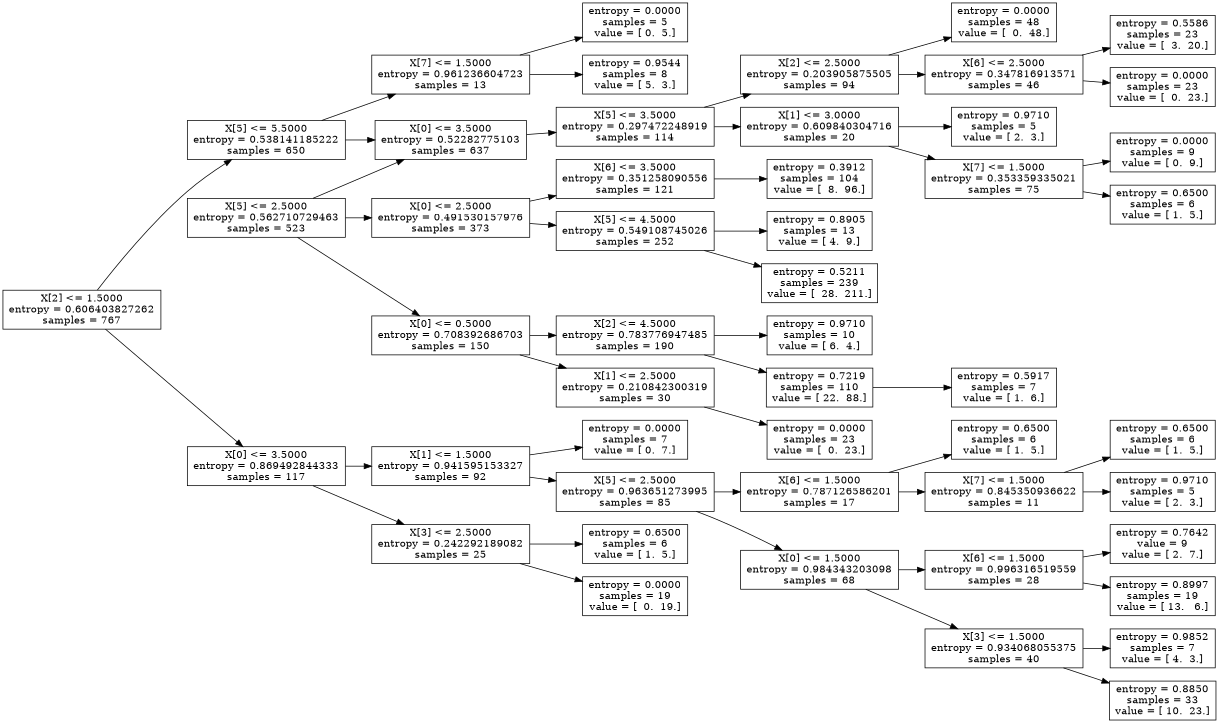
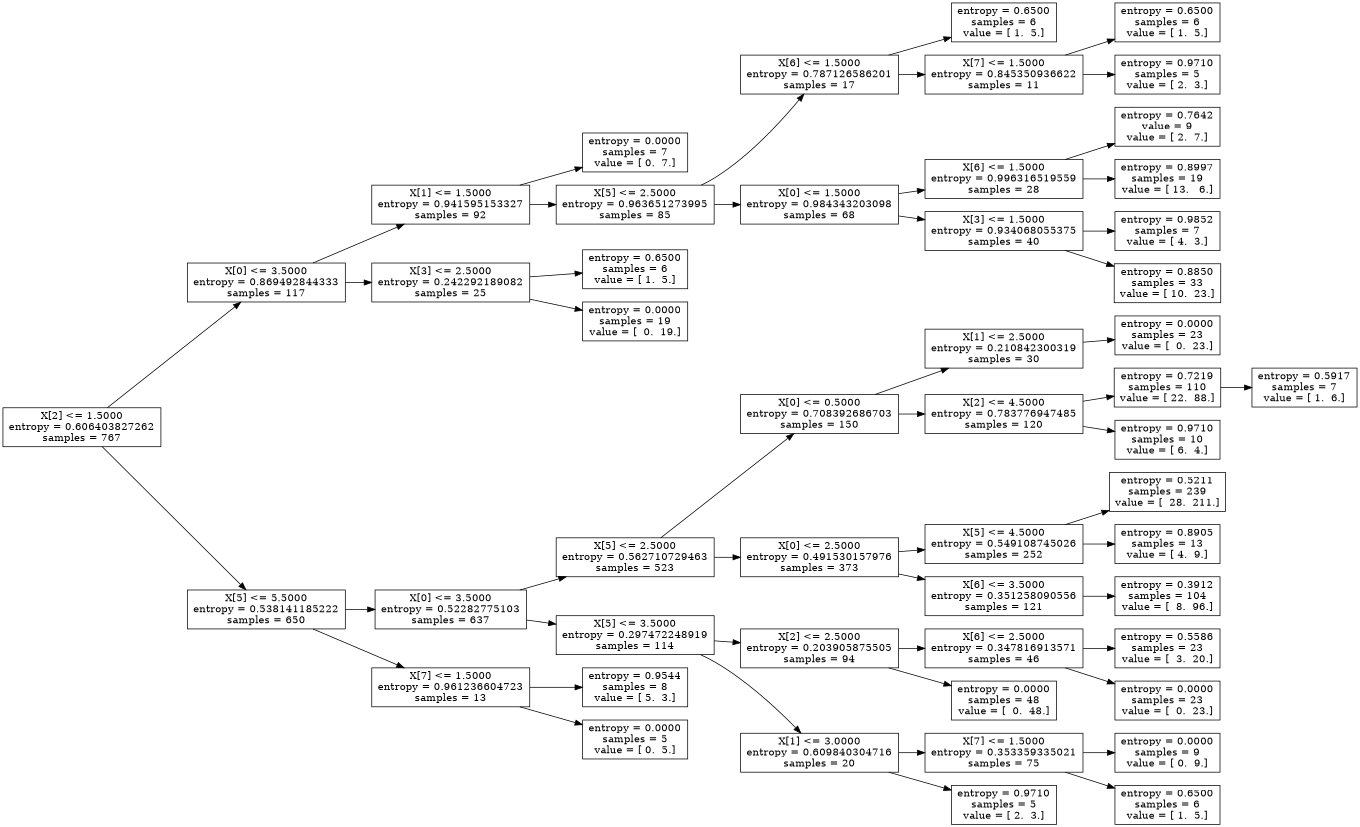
(355, 180) -> (539, 584)
(635, 335) -> (1004, 414)
